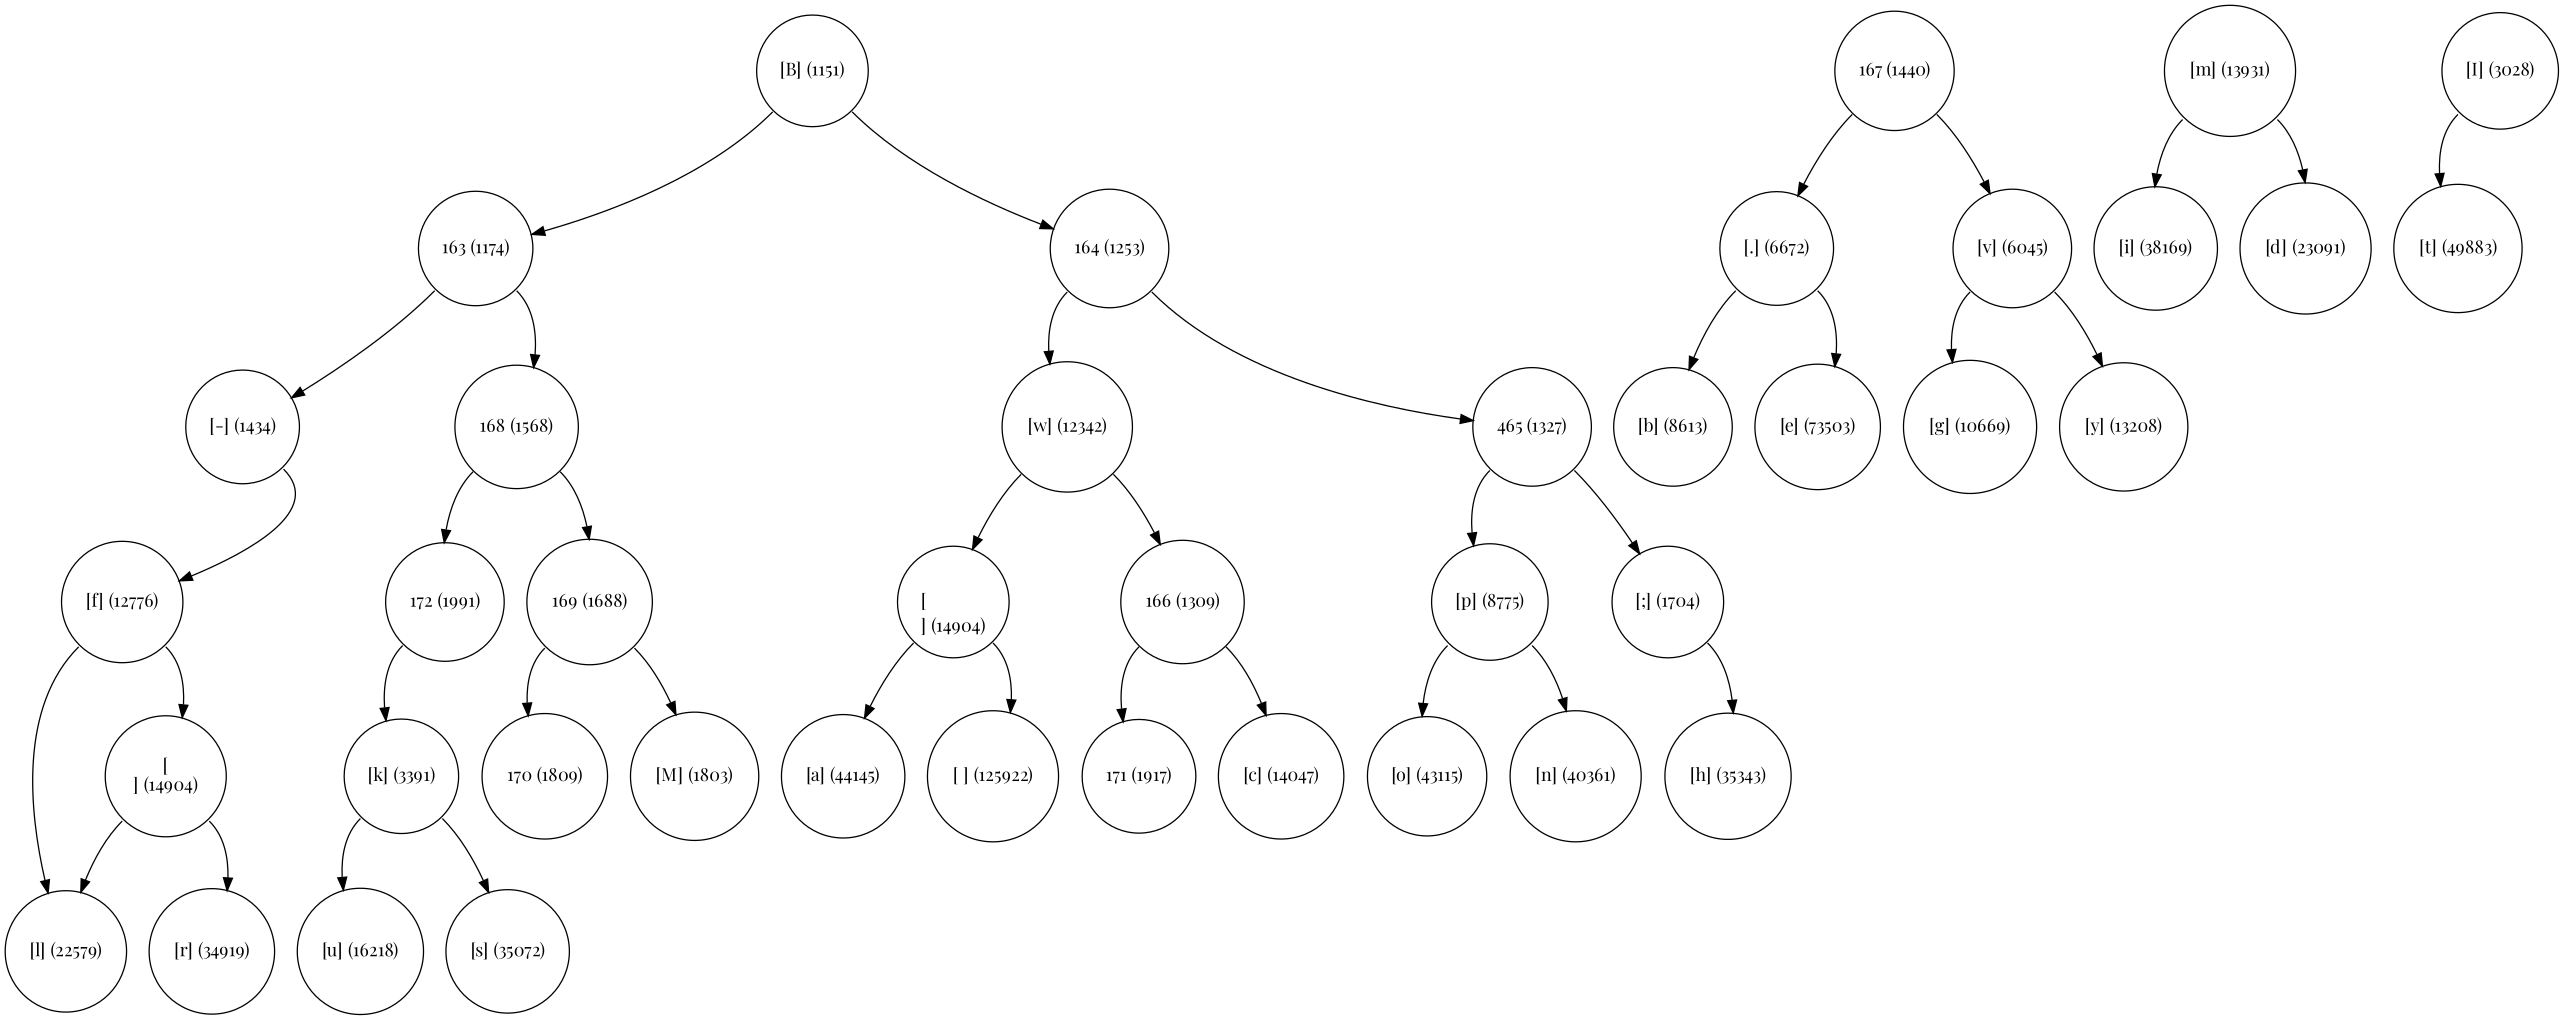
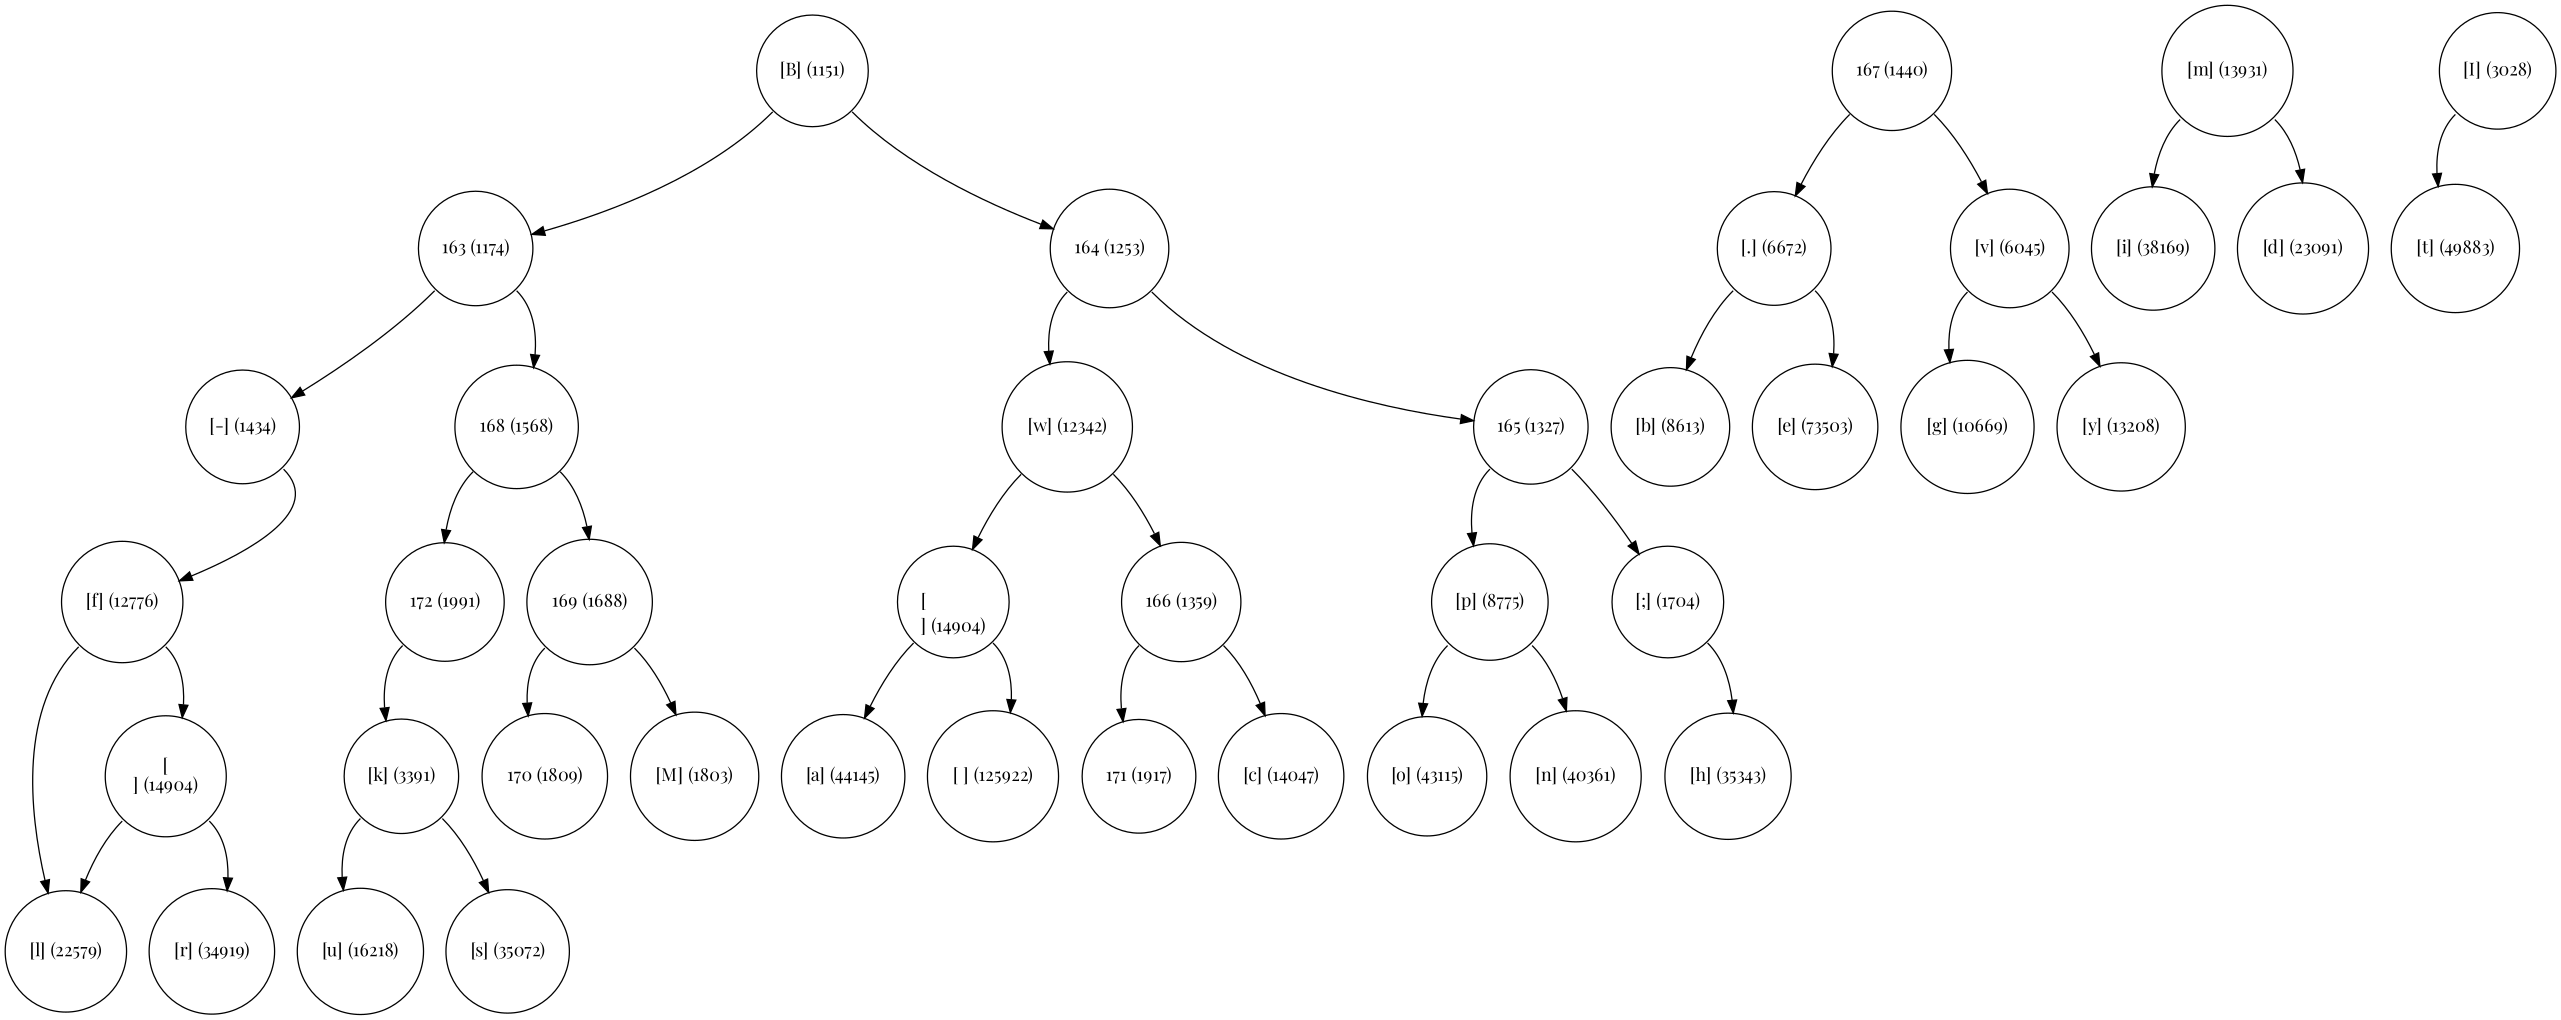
(1532, 427) -> (1531, 427)
(1183, 602) -> (1181, 602)
